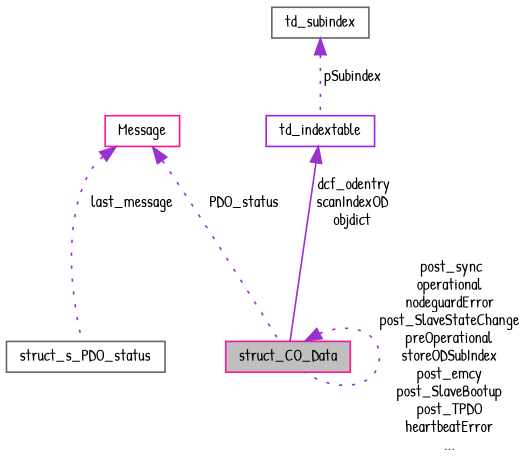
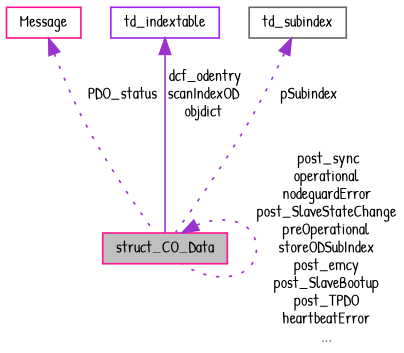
(320, 85) -> (234, 146)
(86, 357) -> none
